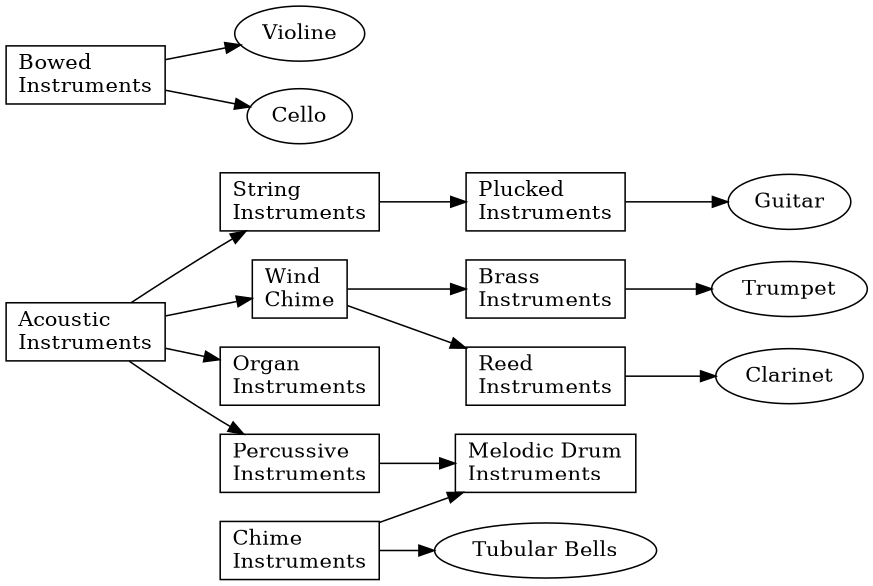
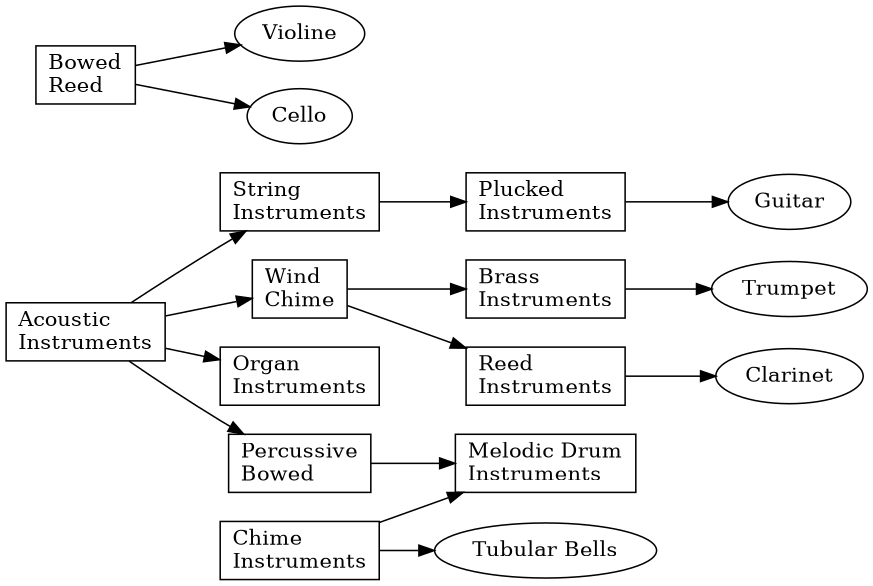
(86, 75) -> (86, 75)
(300, 463) -> (300, 463)
